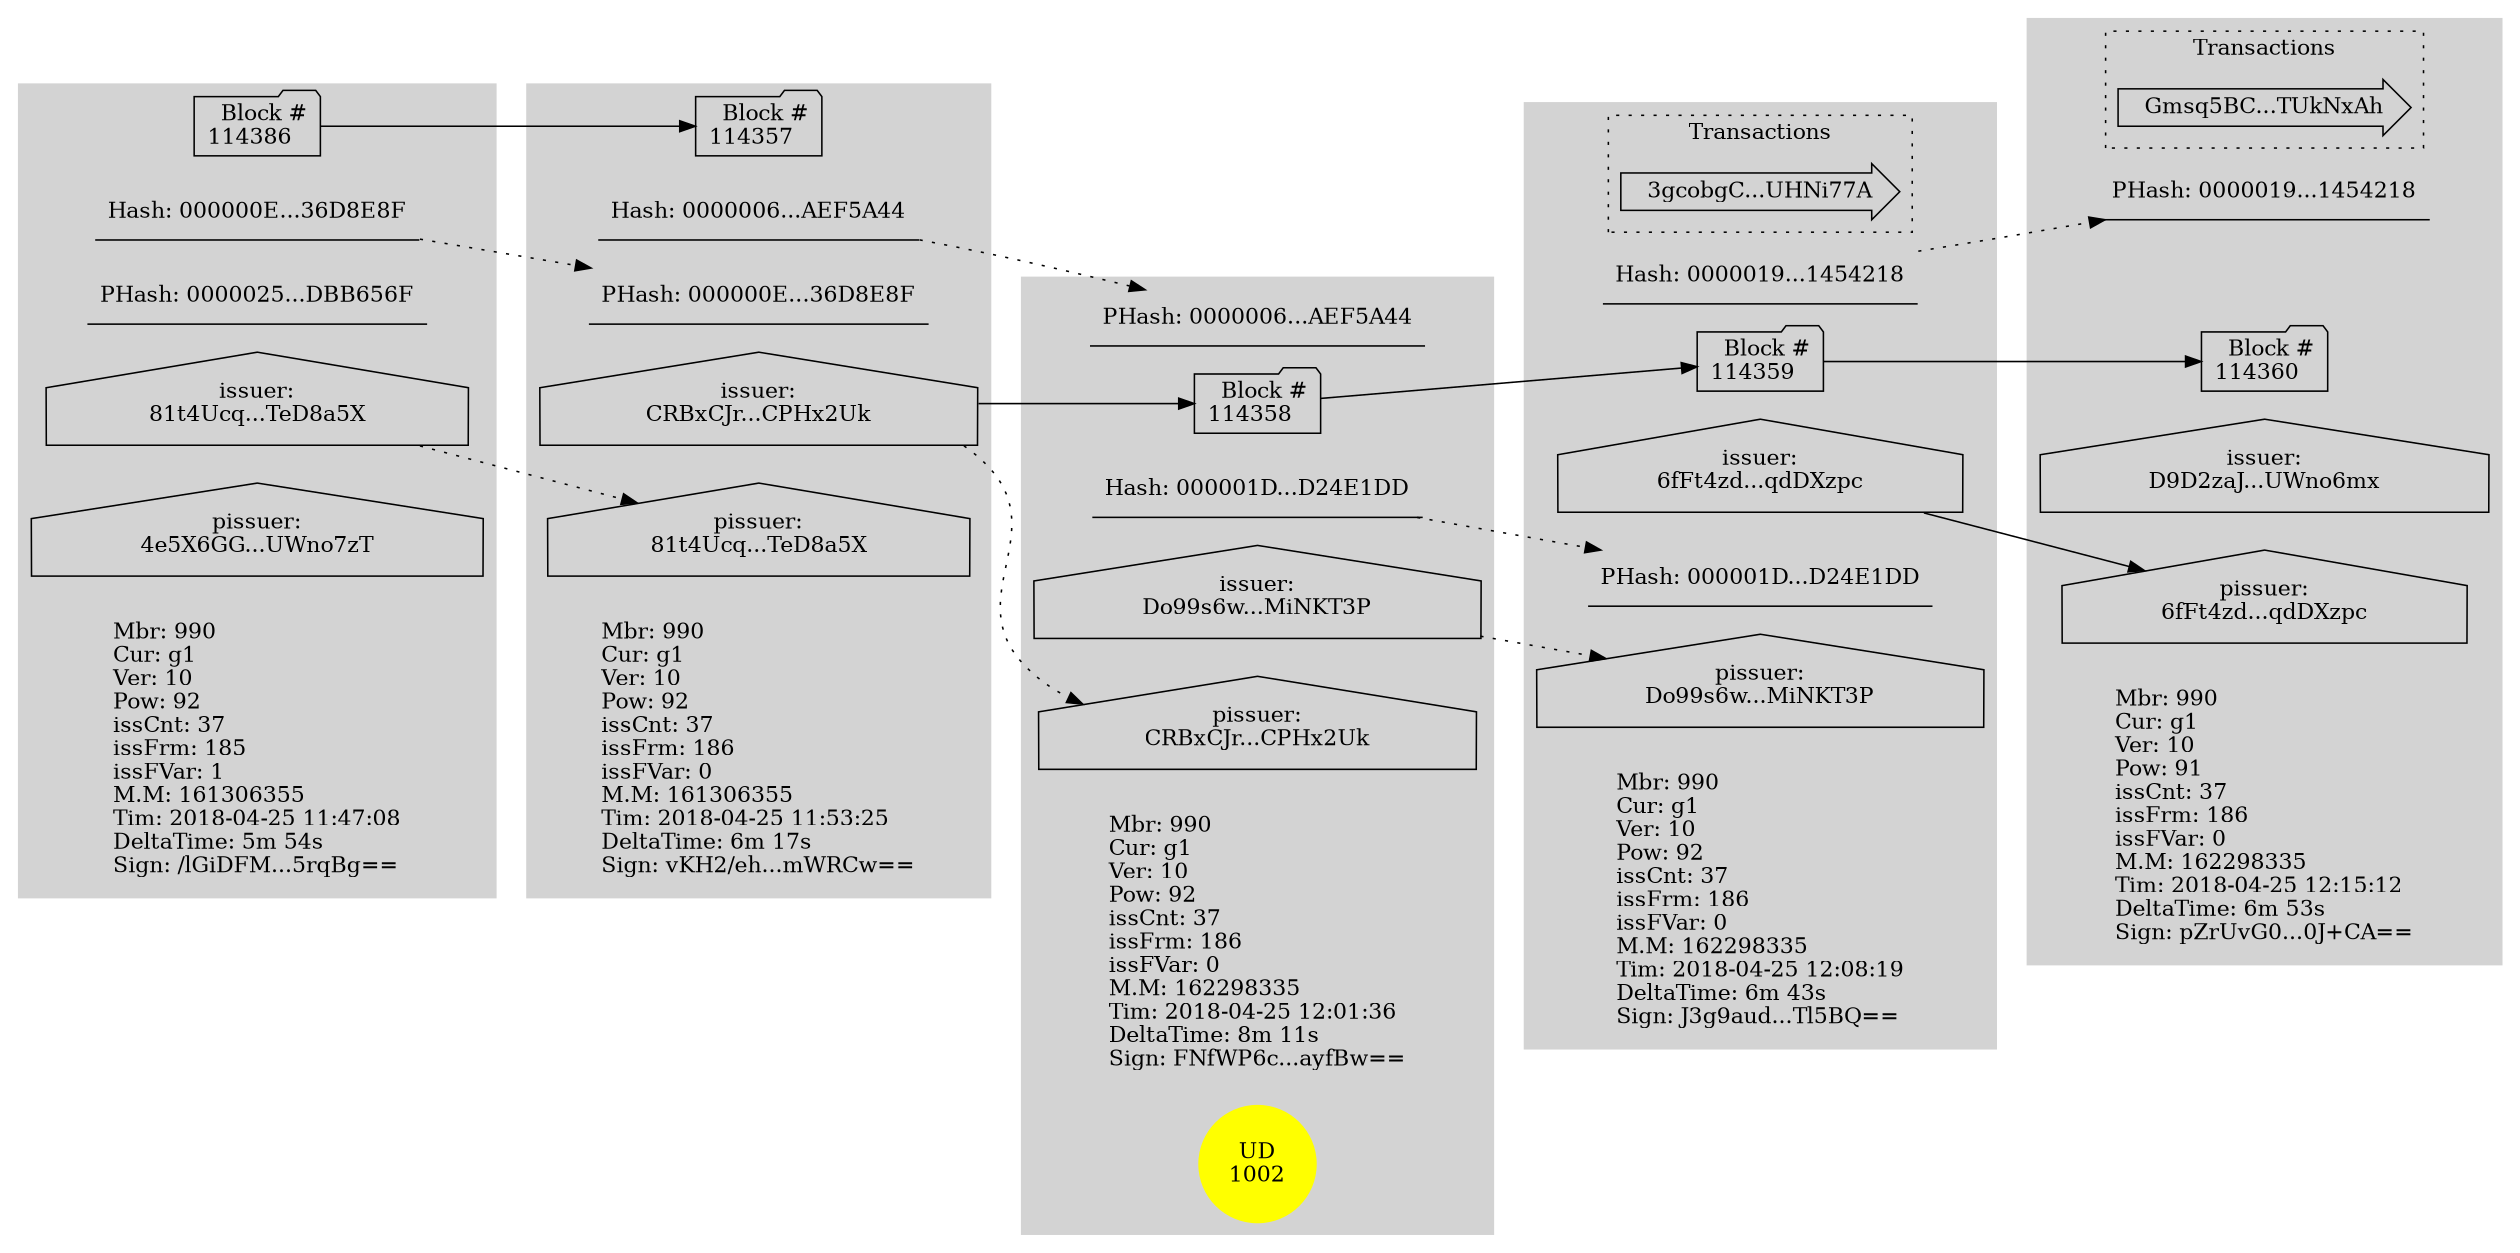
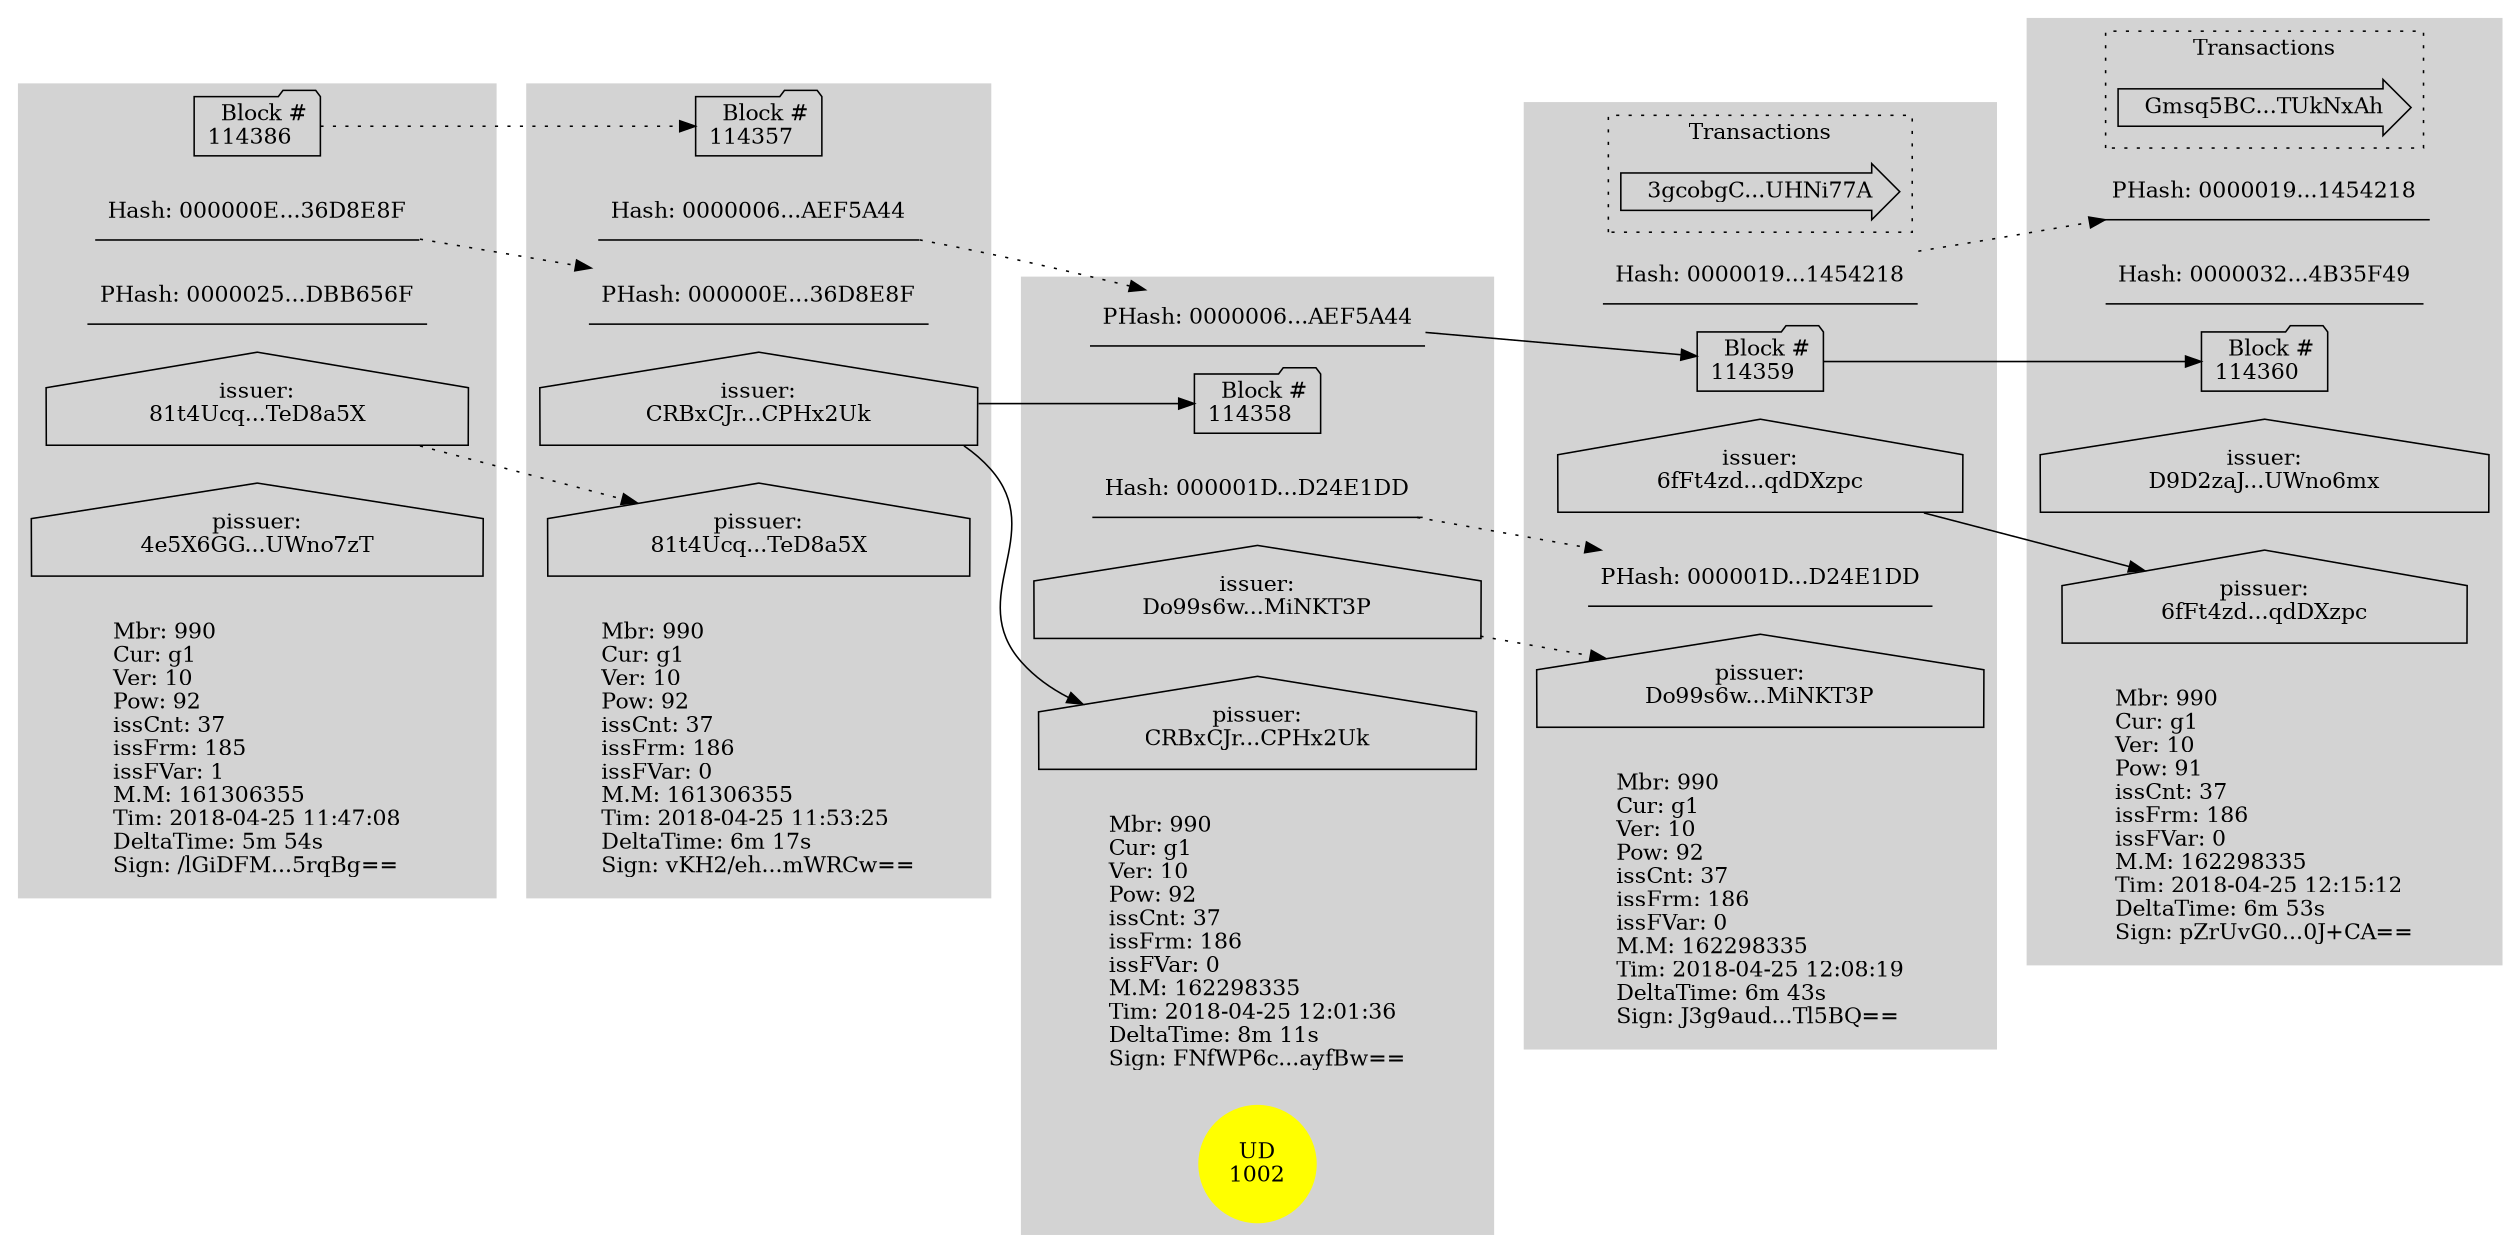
(509, 126) -> (509, 126)
none -> (2265, 276)
(1510, 382) -> (1553, 344)
(1004, 577) -> (1004, 577)
